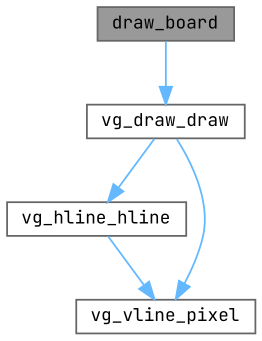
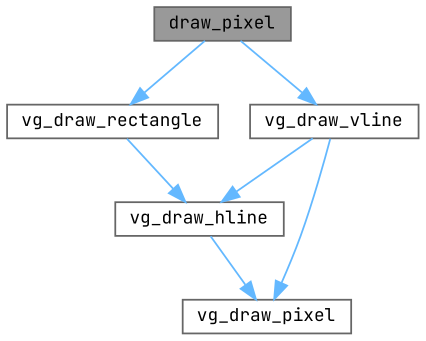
(166, 24) -> (223, 24)
none -> (113, 121)
(166, 121) -> (334, 121)
(97, 219) -> (200, 219)
(166, 317) -> (267, 317)
